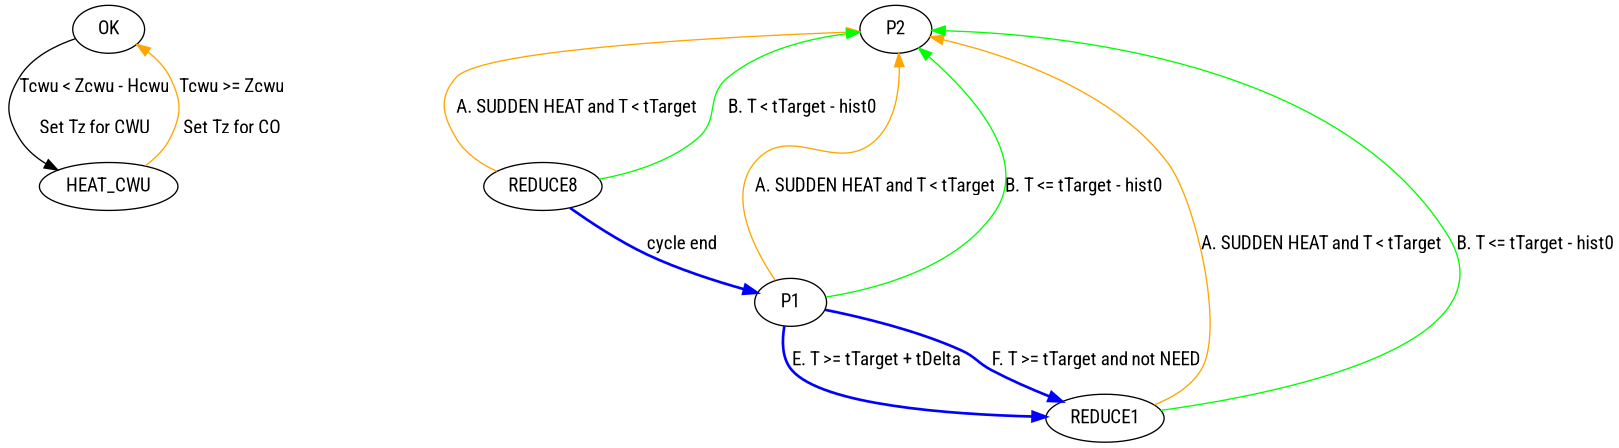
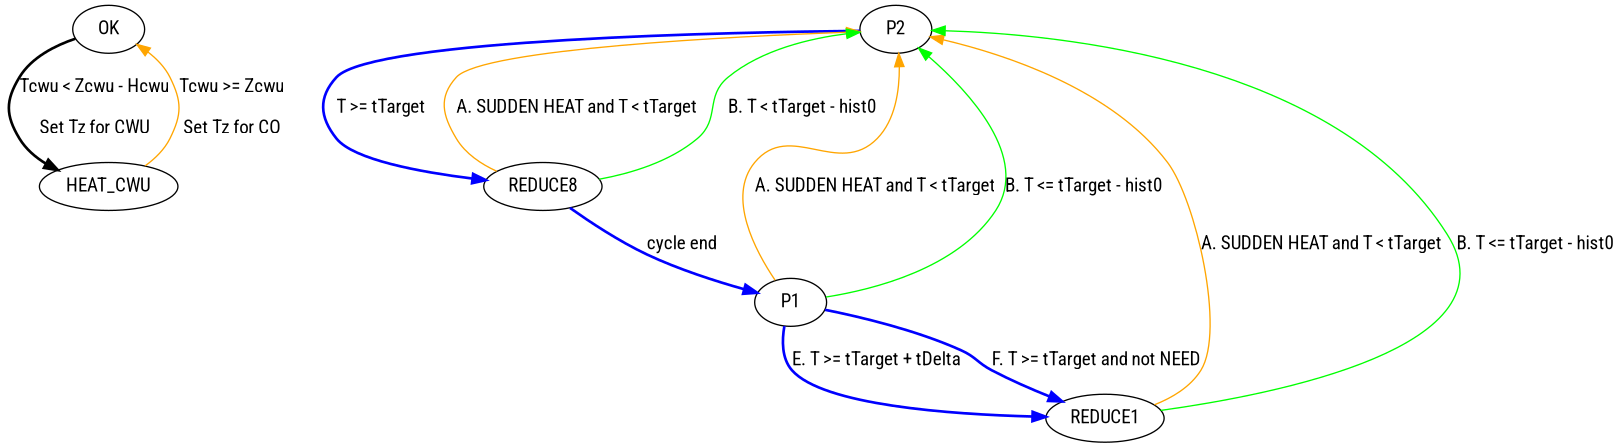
none -> (490, 46)
(12, 92) -> (12, 92)
